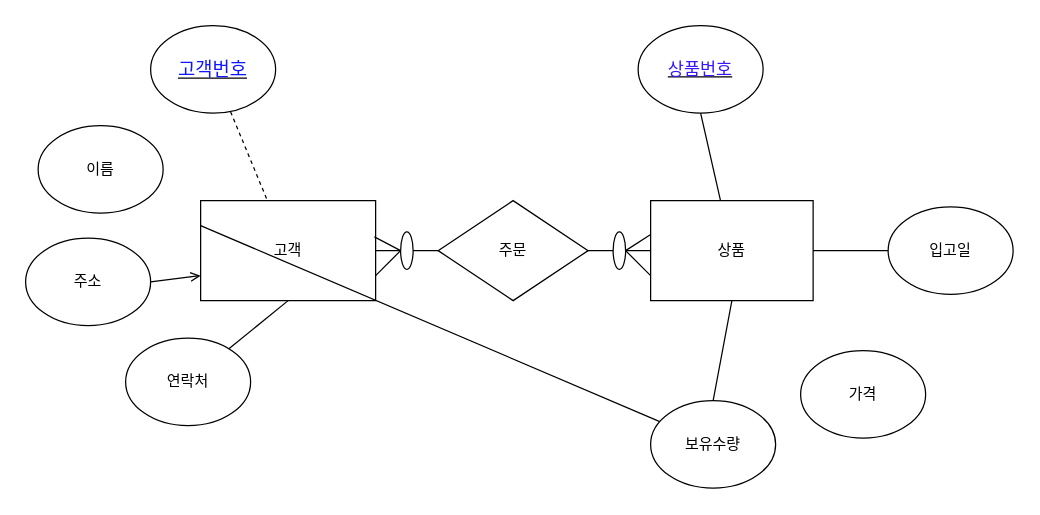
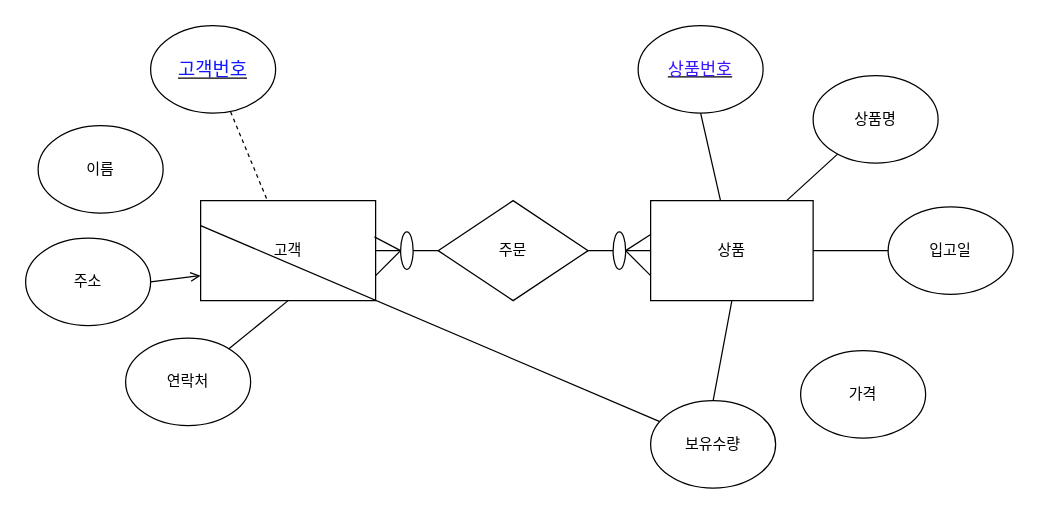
none -> (876, 119)
none -> (812, 178)
